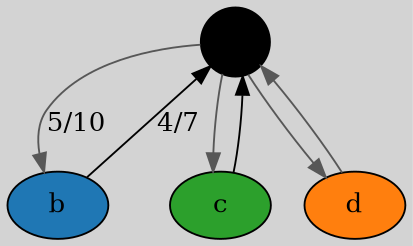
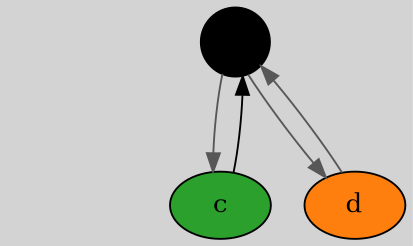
(58, 205) -> none
